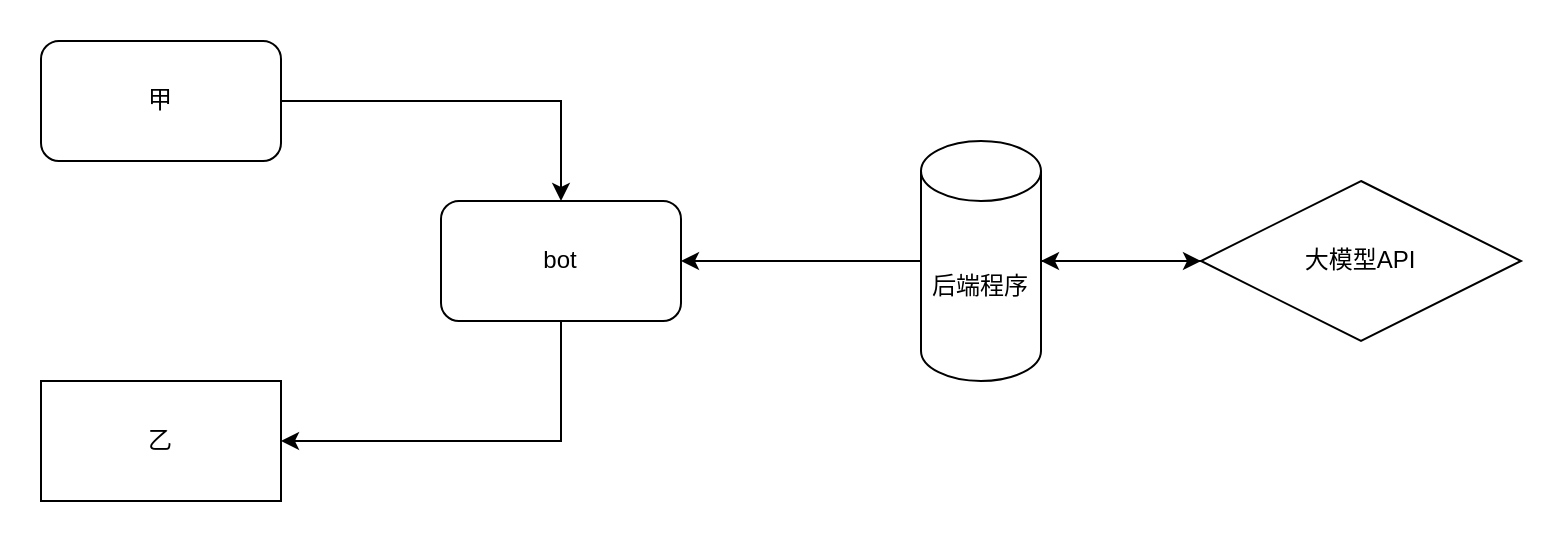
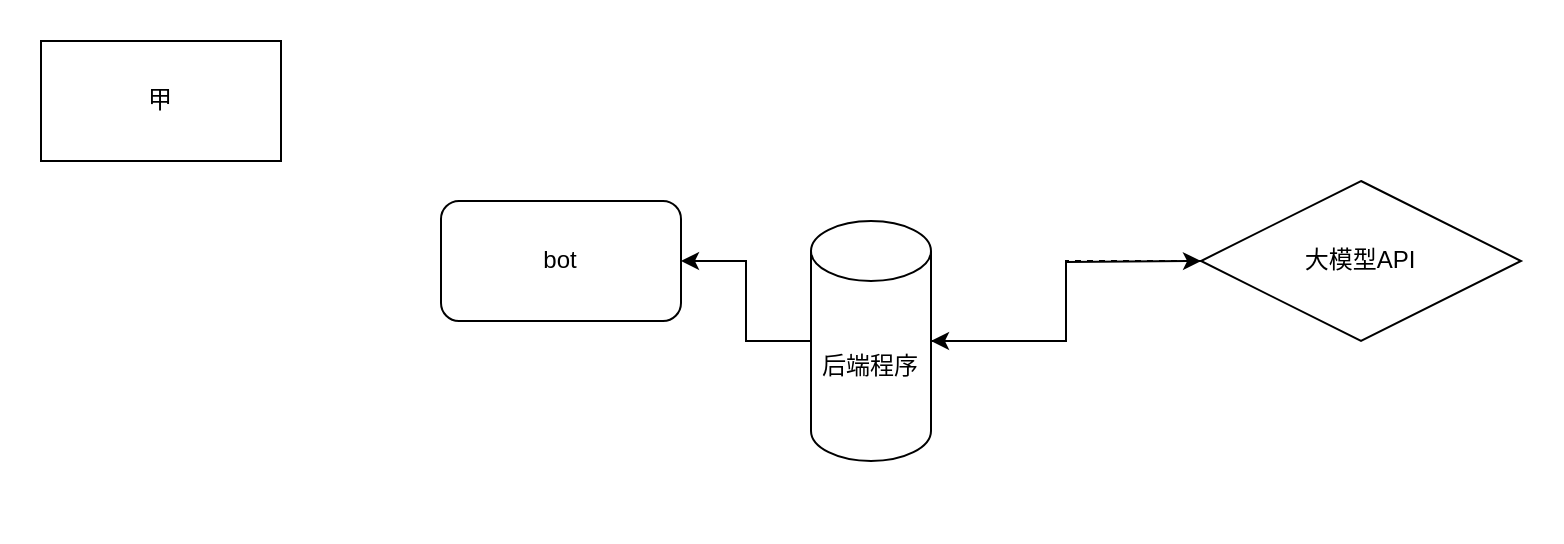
(161, 101) -> (161, 101)
(464, 101) -> none
(981, 261) -> (871, 341)
(161, 441) -> none
(488, 441) -> none
